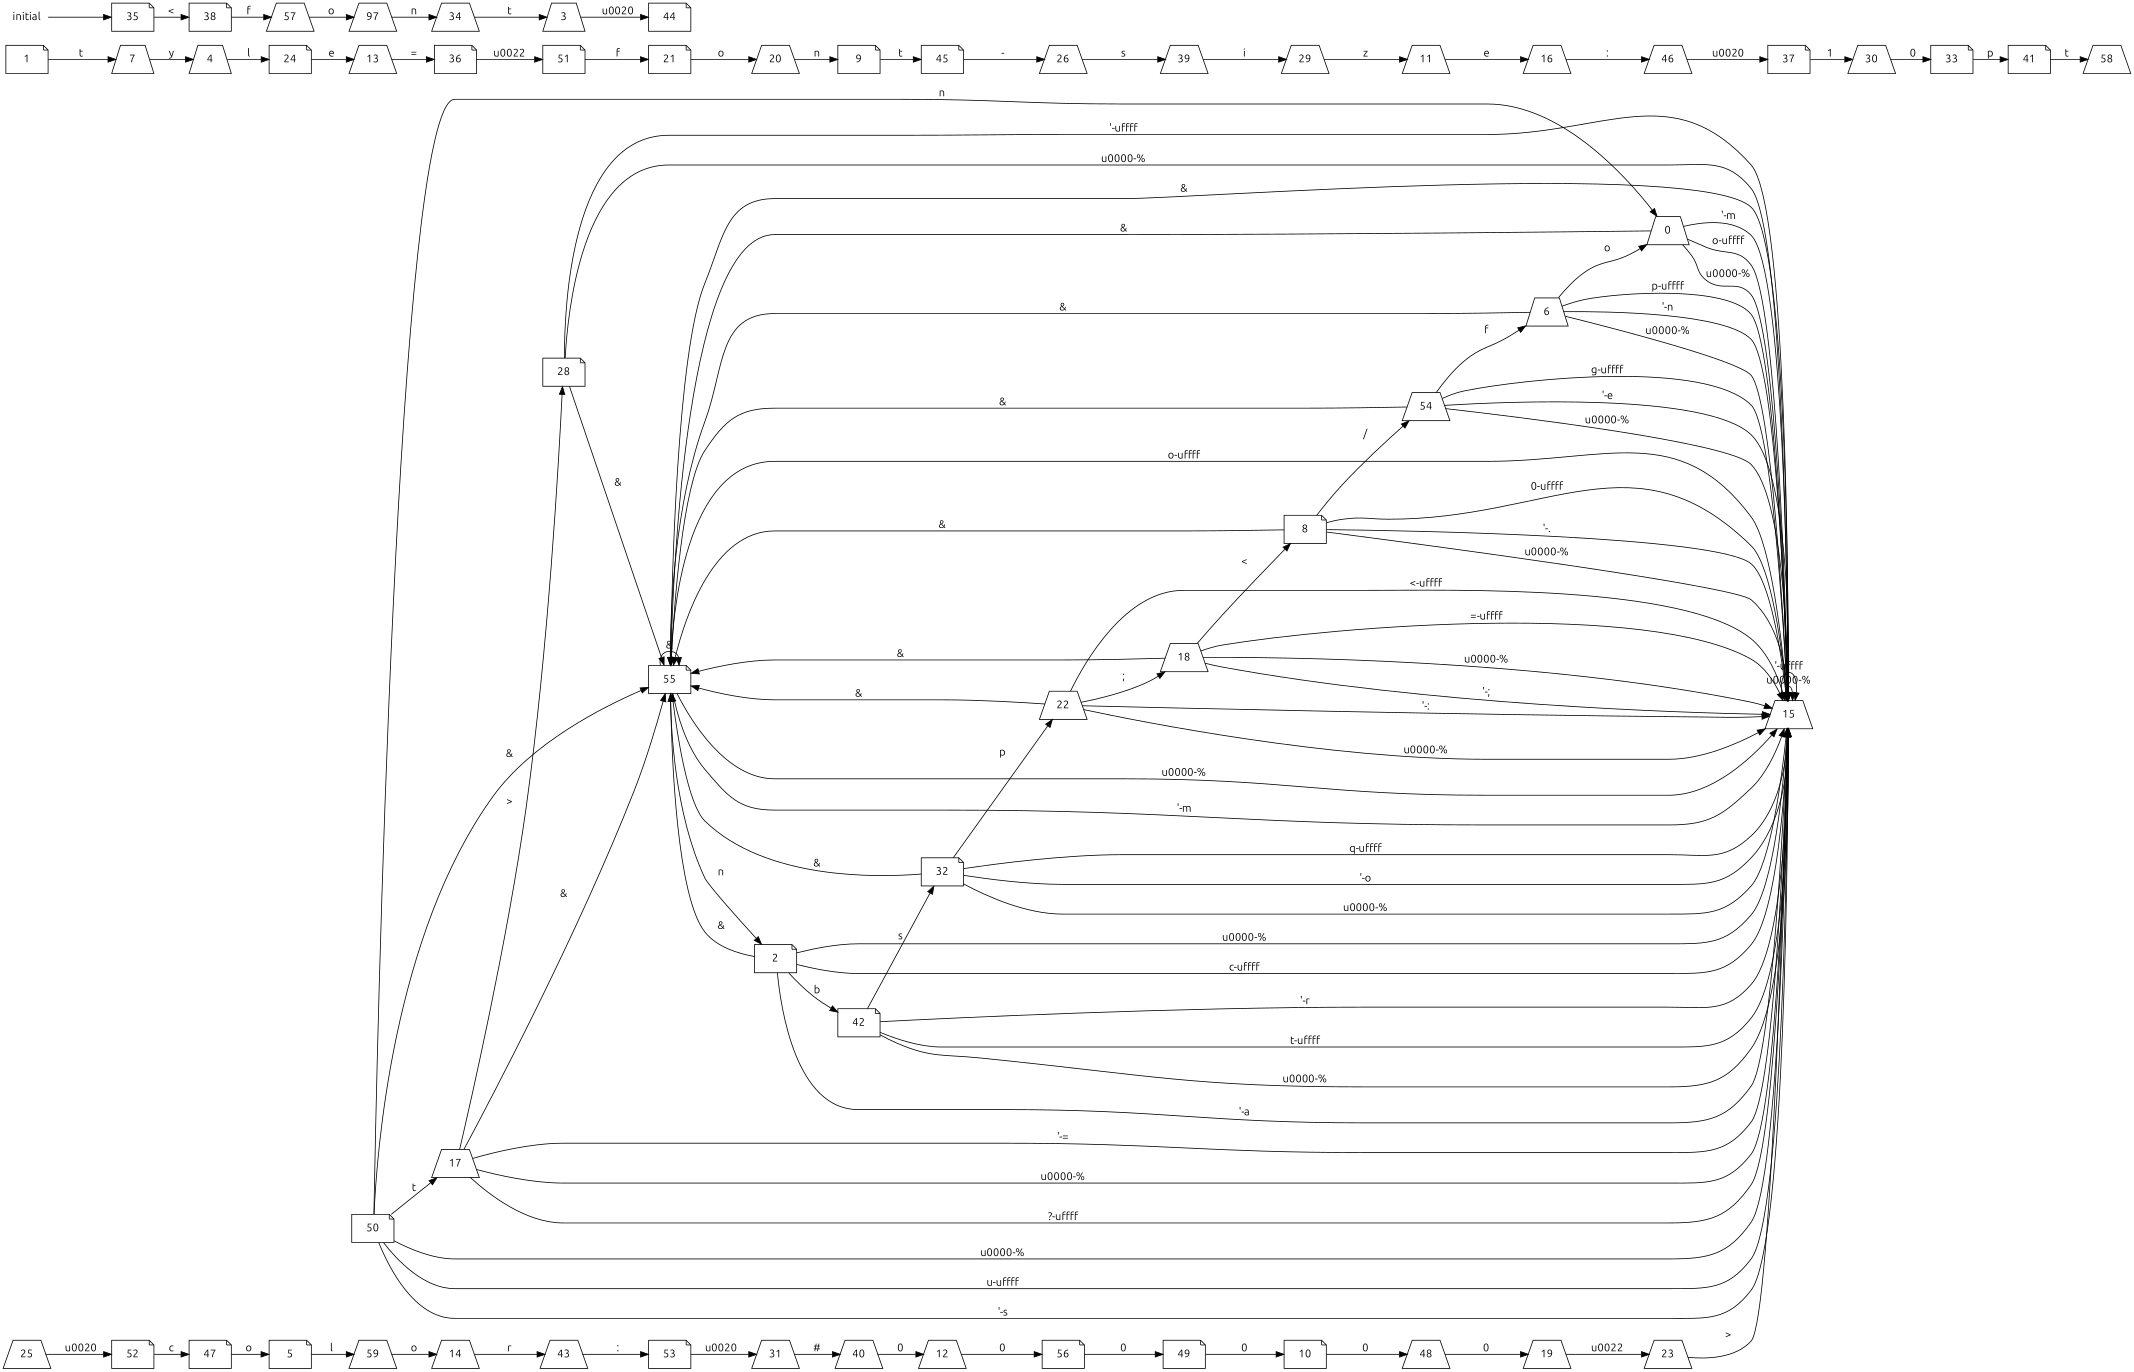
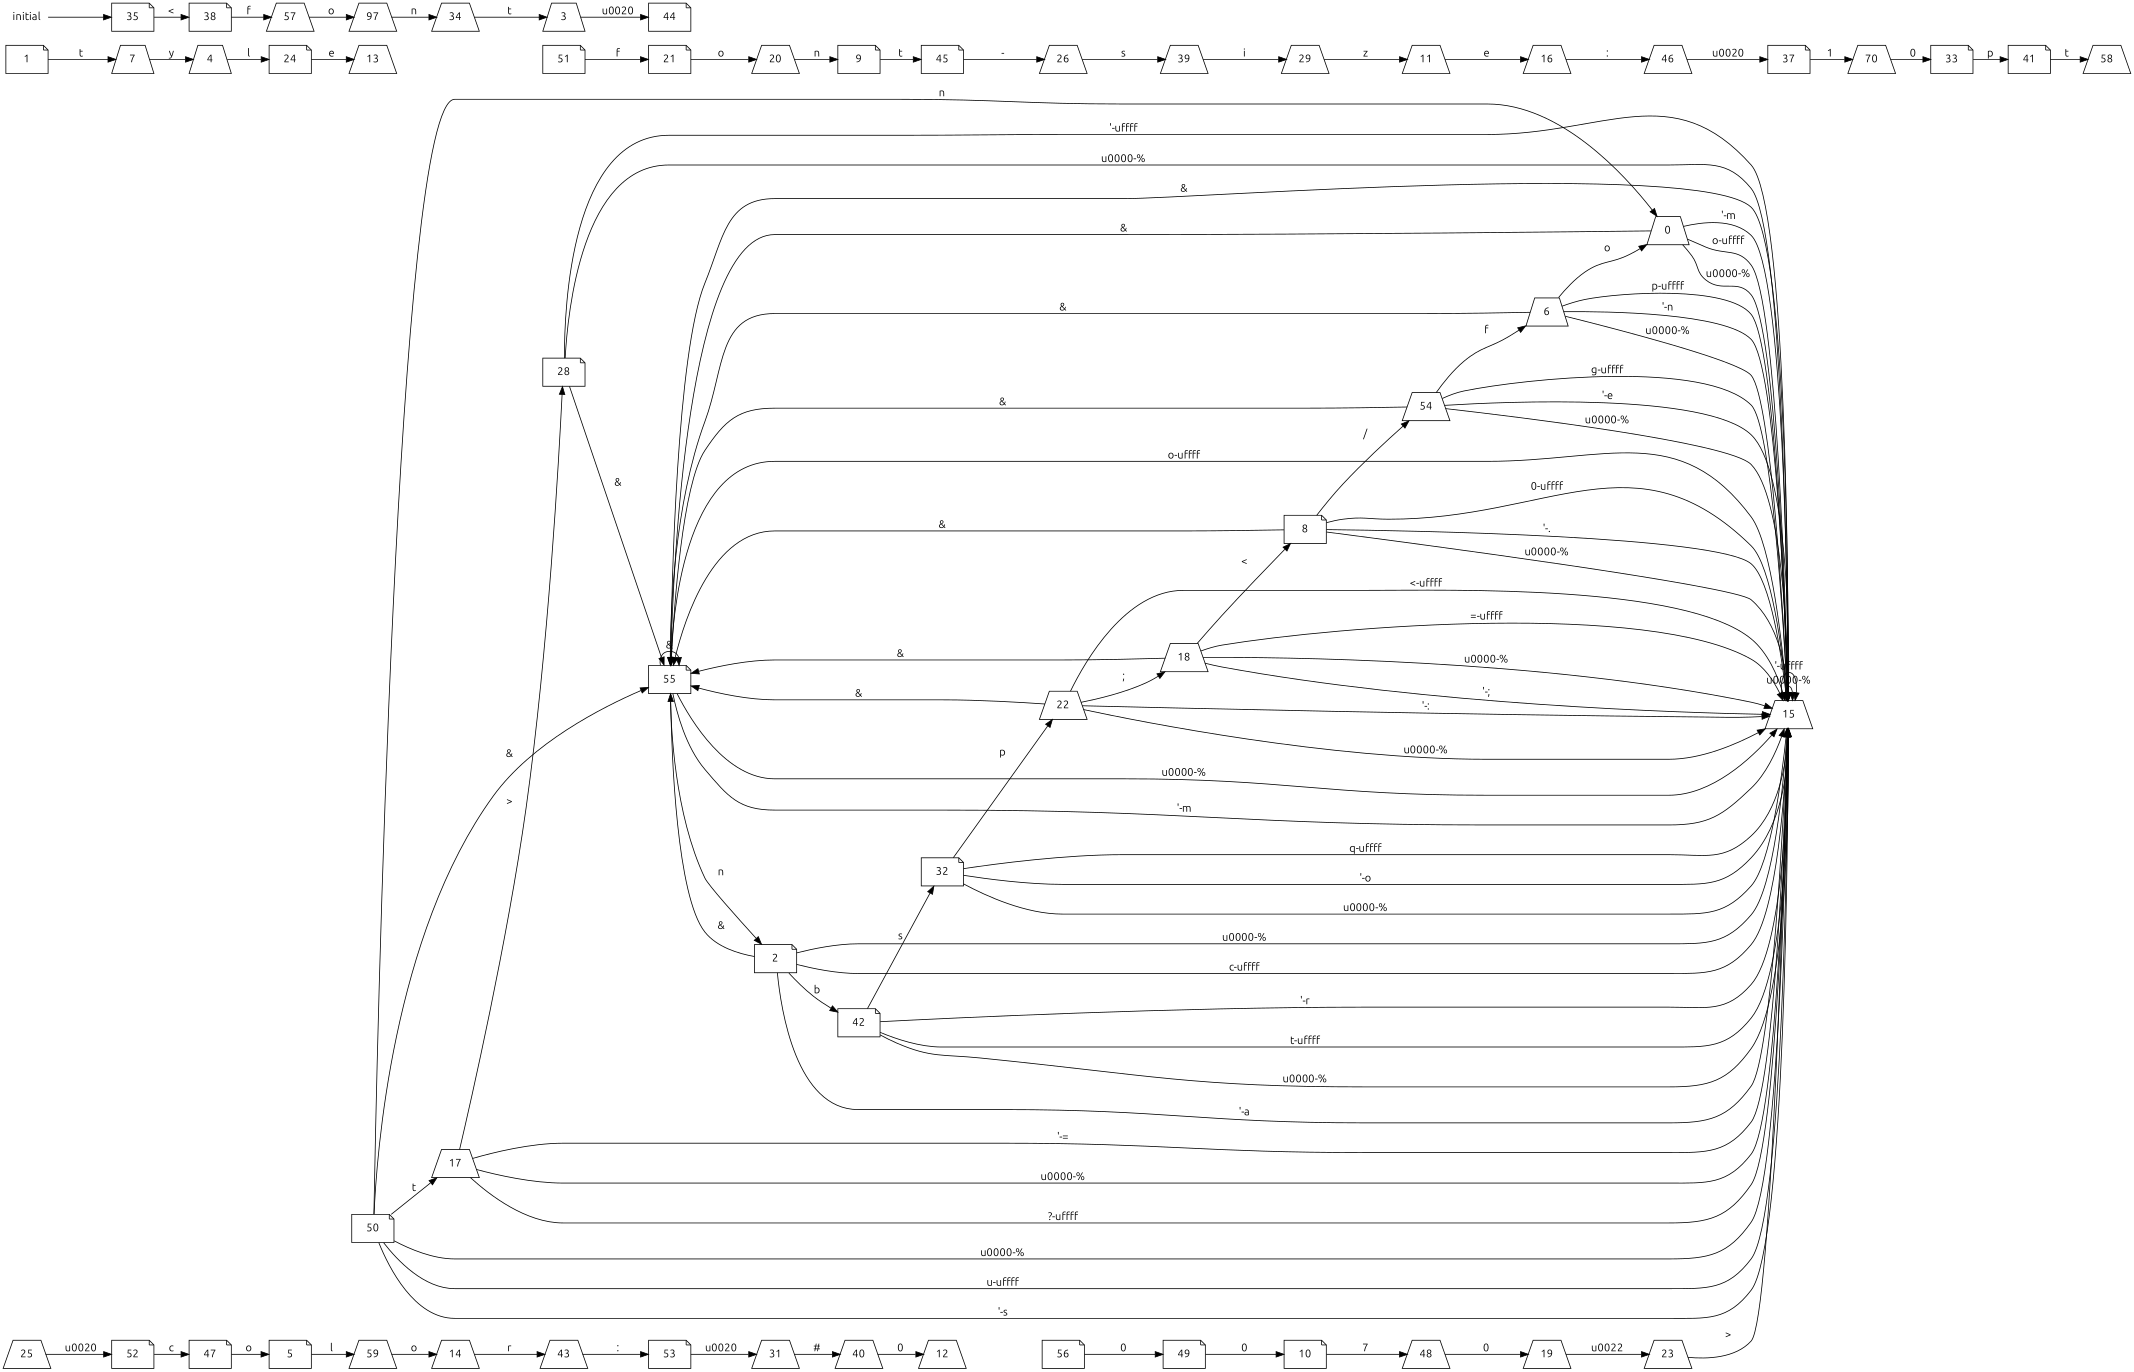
(455, 59) -> none
(1872, 59) -> (1872, 59)
(748, 850) -> none
(574, 930) -> none
(1366, 1348) -> (1366, 1348)
(998, 1354) -> none
